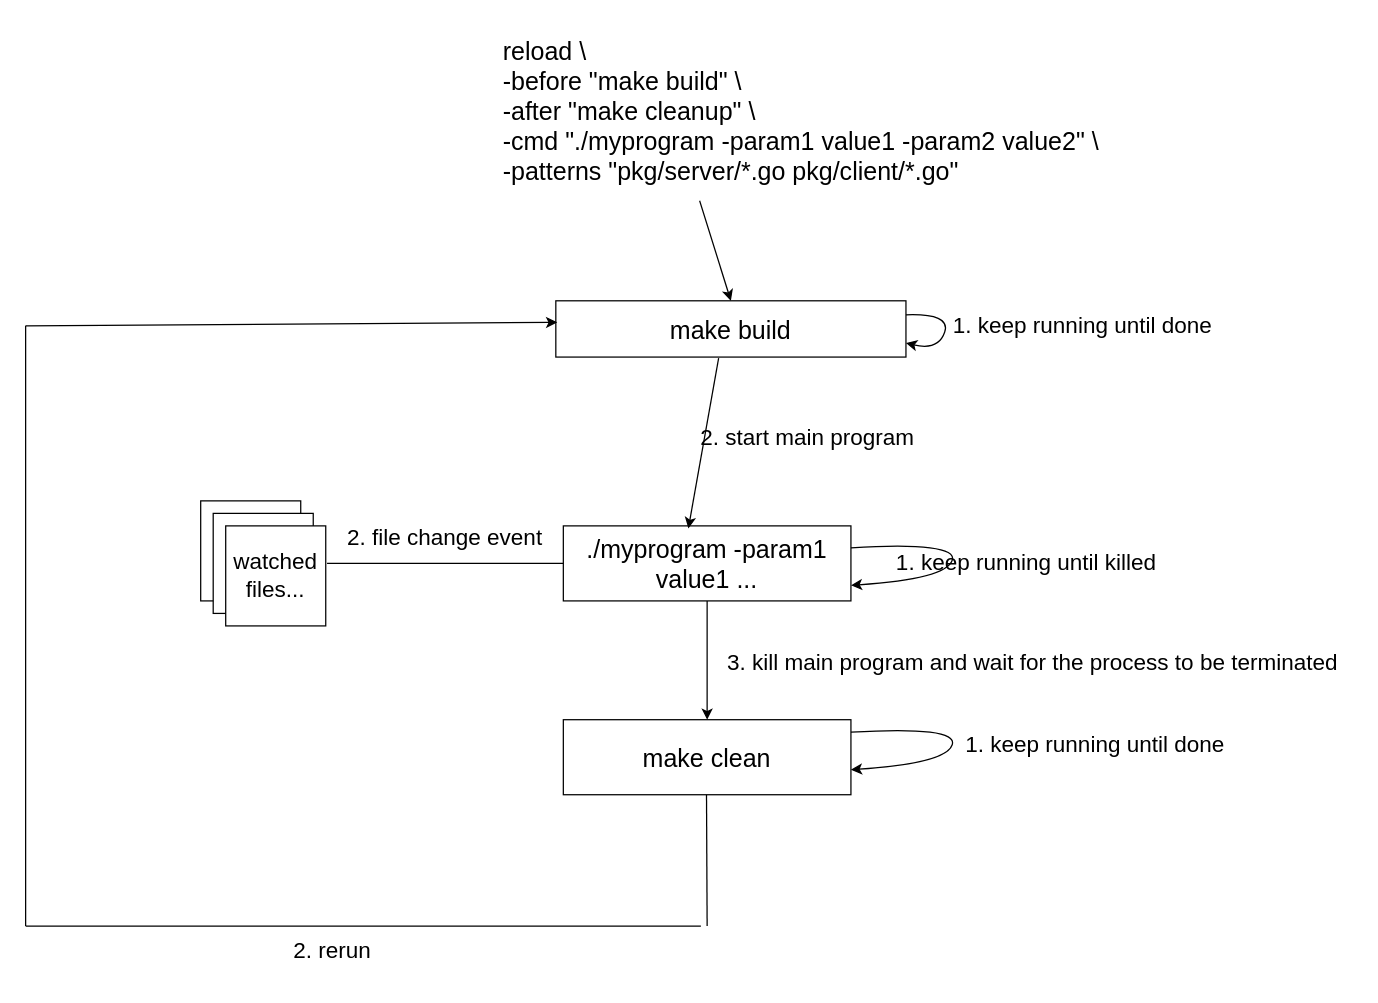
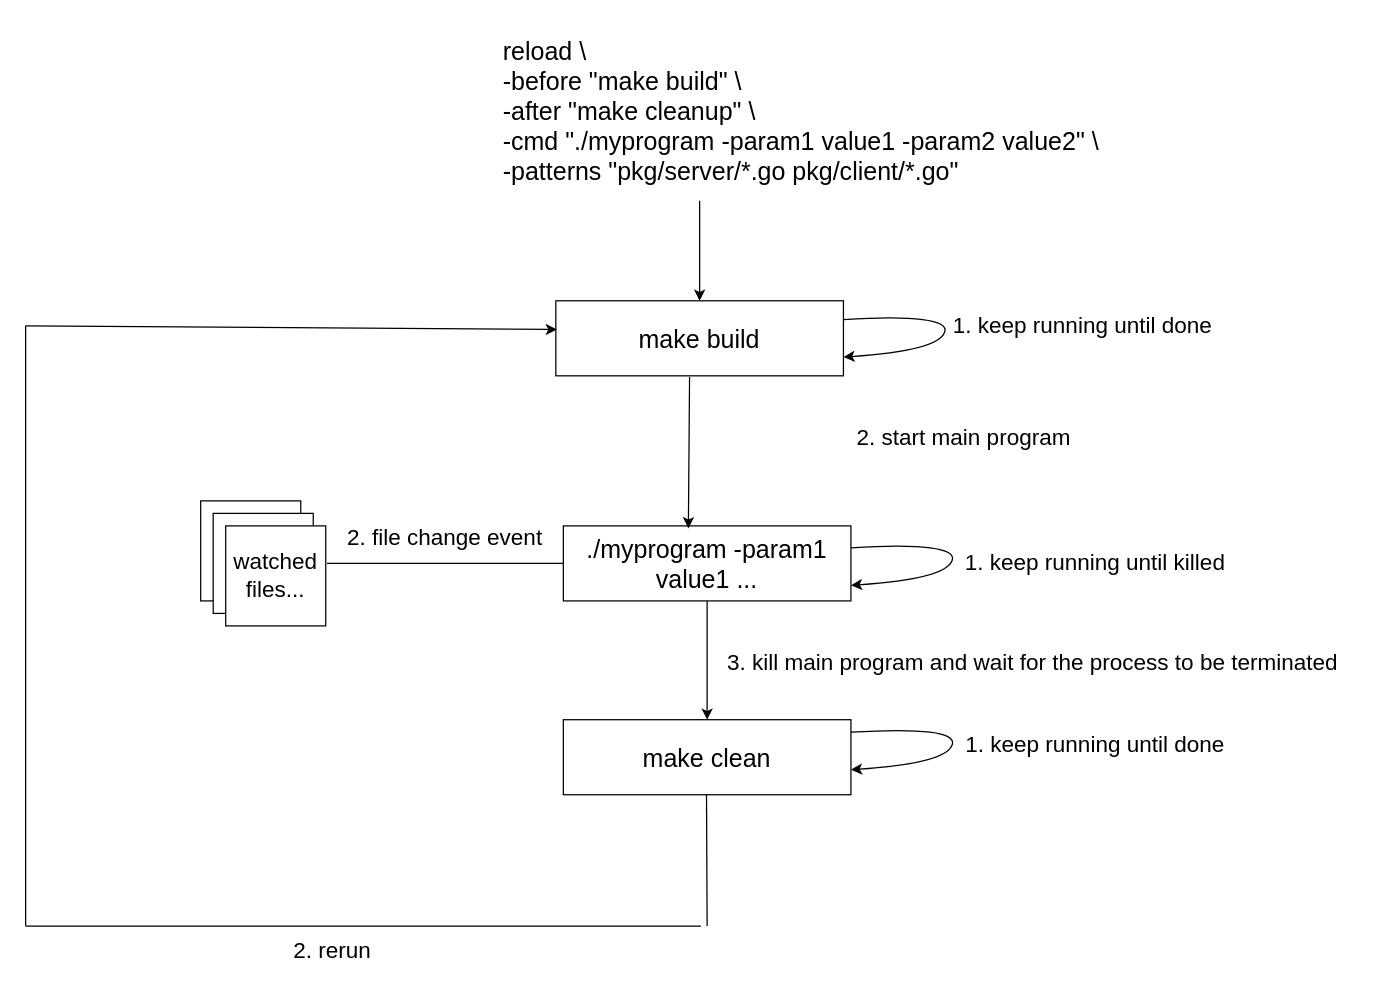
(731, 329) -> (699, 338)
(807, 438) -> (963, 438)
(1026, 563) -> (1094, 563)
